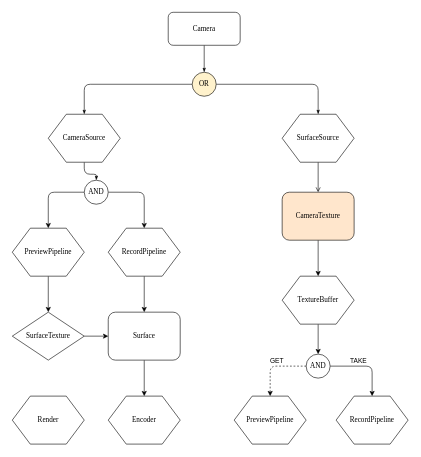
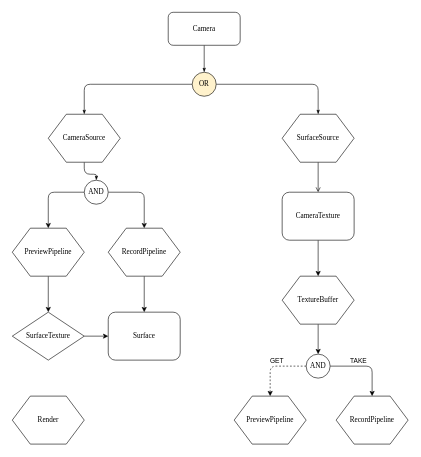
(318, 216) -> (318, 216)
(144, 390) -> none
(144, 420) -> none
